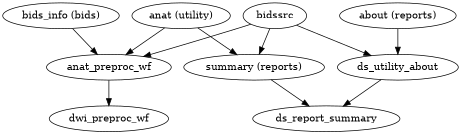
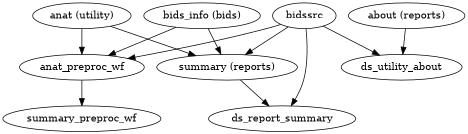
none -> (212, 37)
(365, 91) -> (306, 65)
(109, 119) -> (82, 119)
